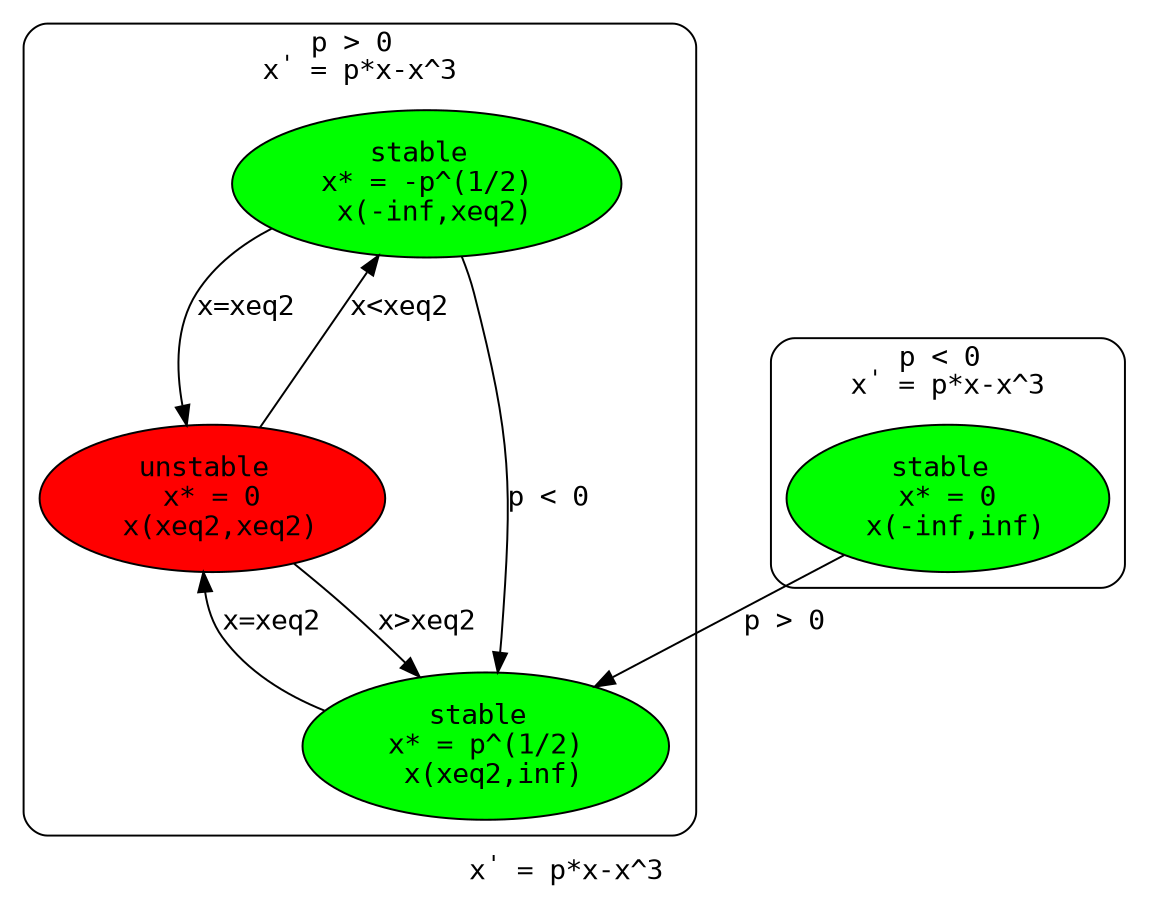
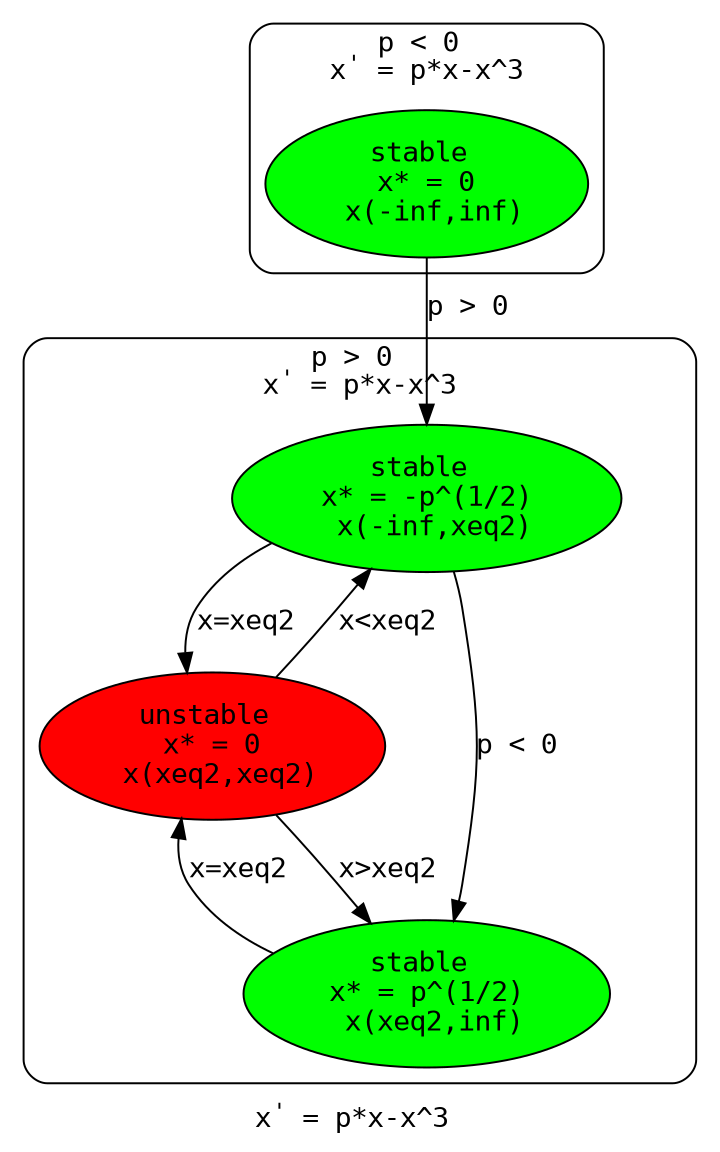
(729, 616) -> (427, 324)
